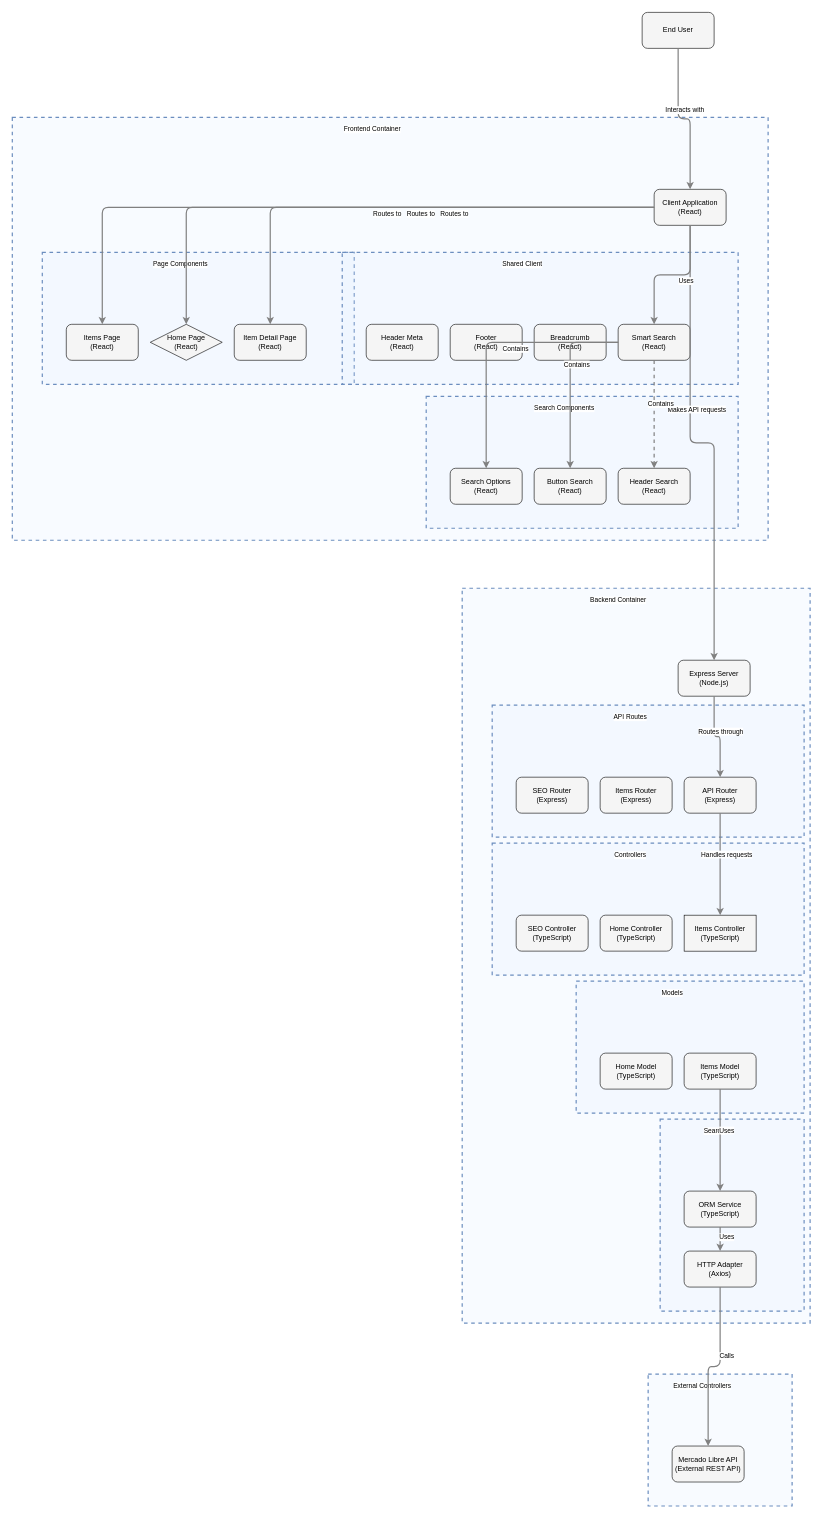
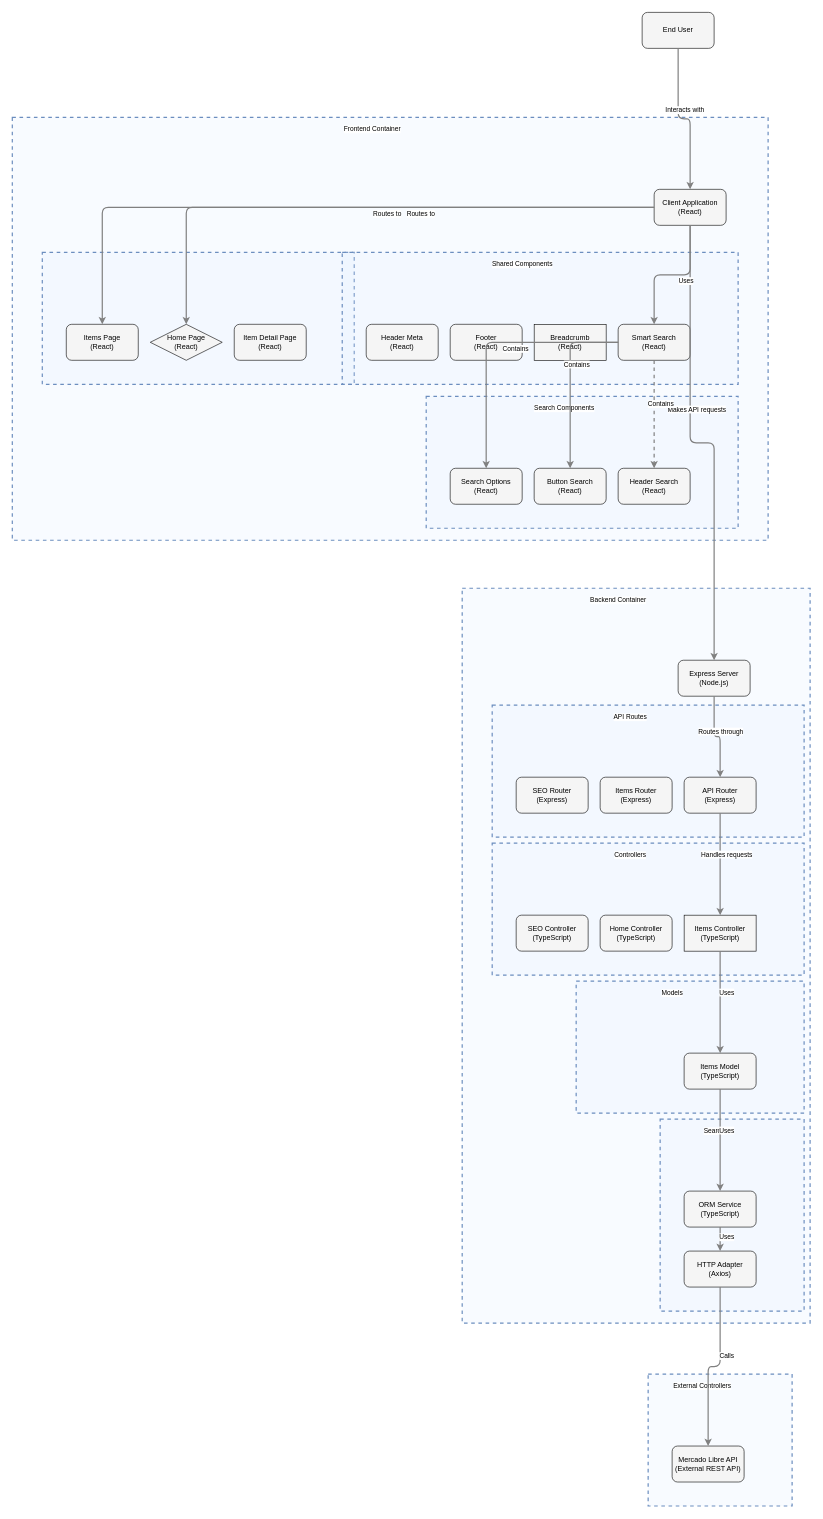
(270, 263) -> none
(180, 264) -> none
(523, 264) -> (523, 264)
(570, 342) -> (570, 342)
none -> (720, 999)
(636, 1071) -> none
